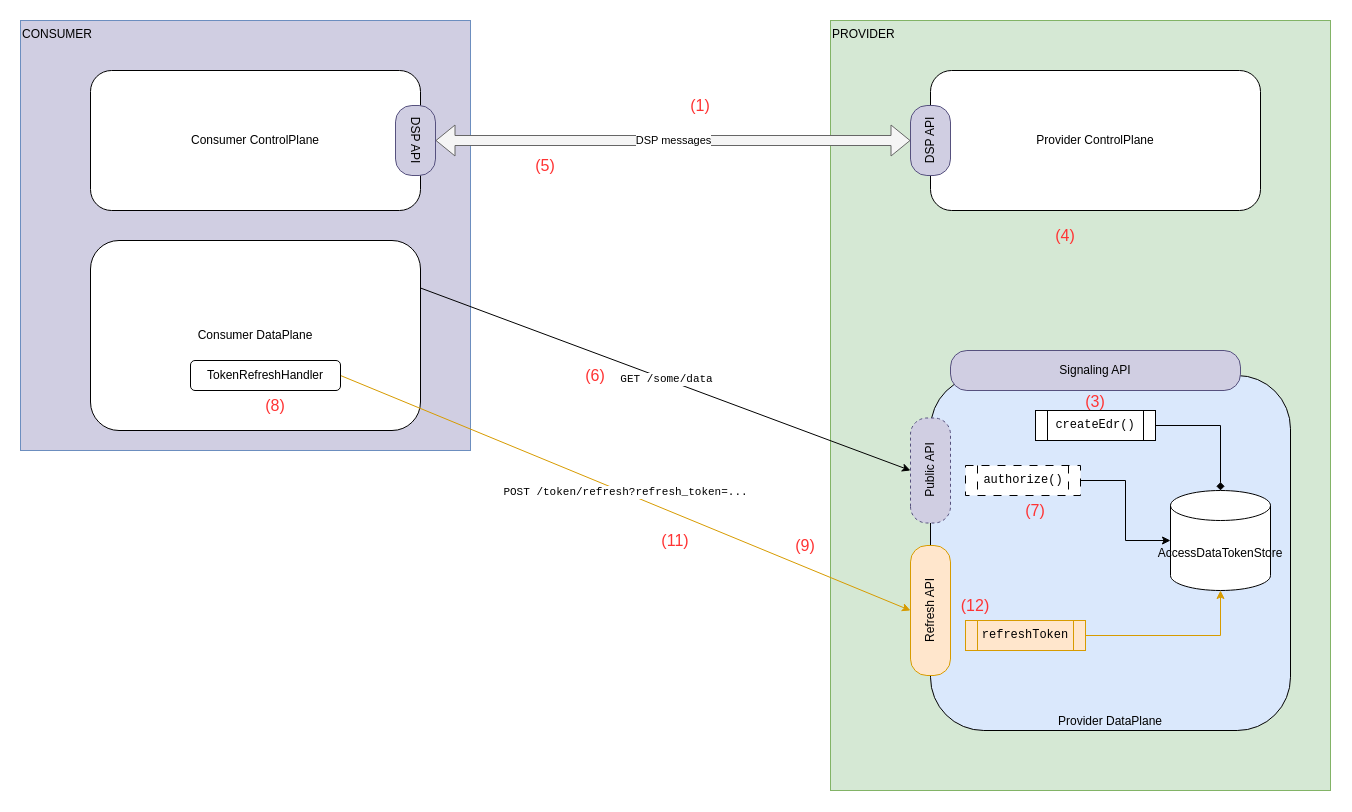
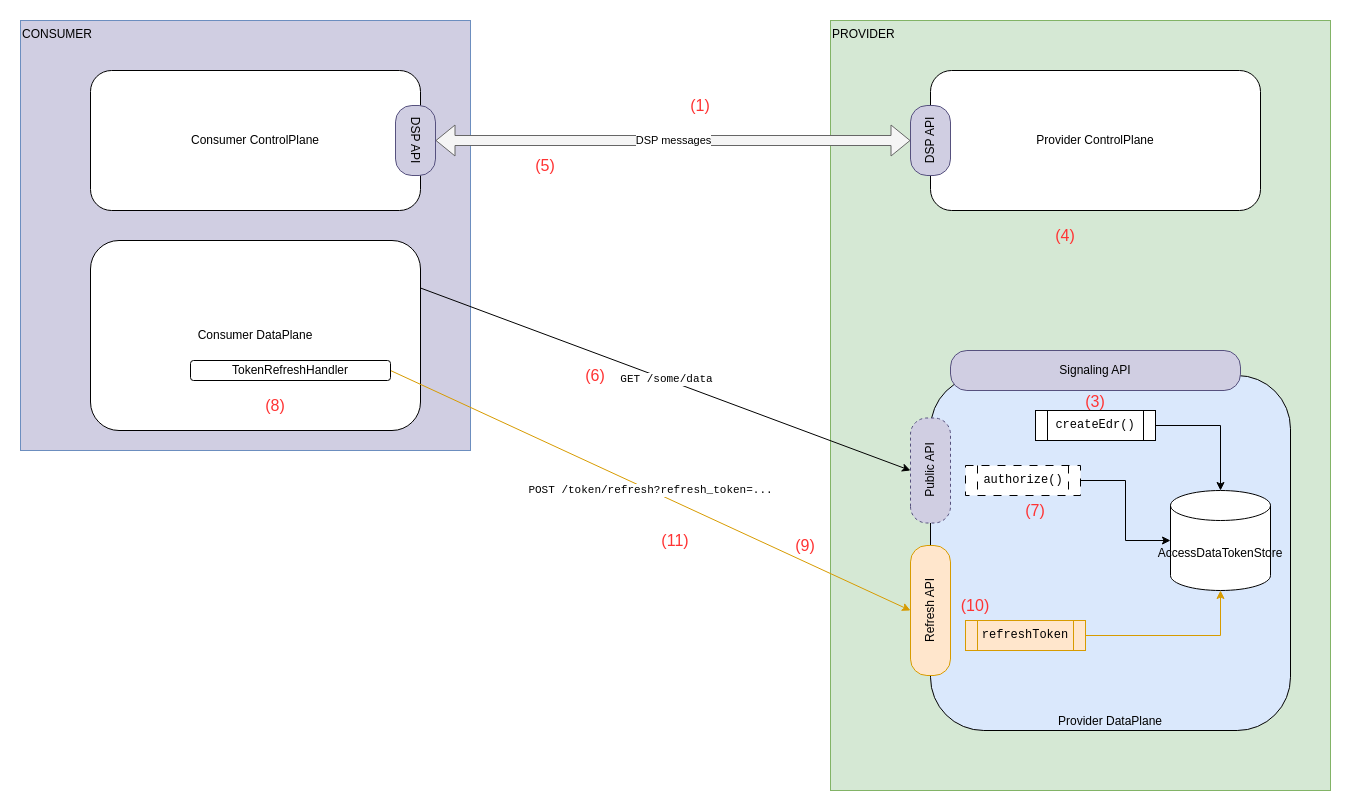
(266, 376) -> (291, 371)
(1221, 482) -> (1221, 482)
(976, 606) -> (976, 606)
